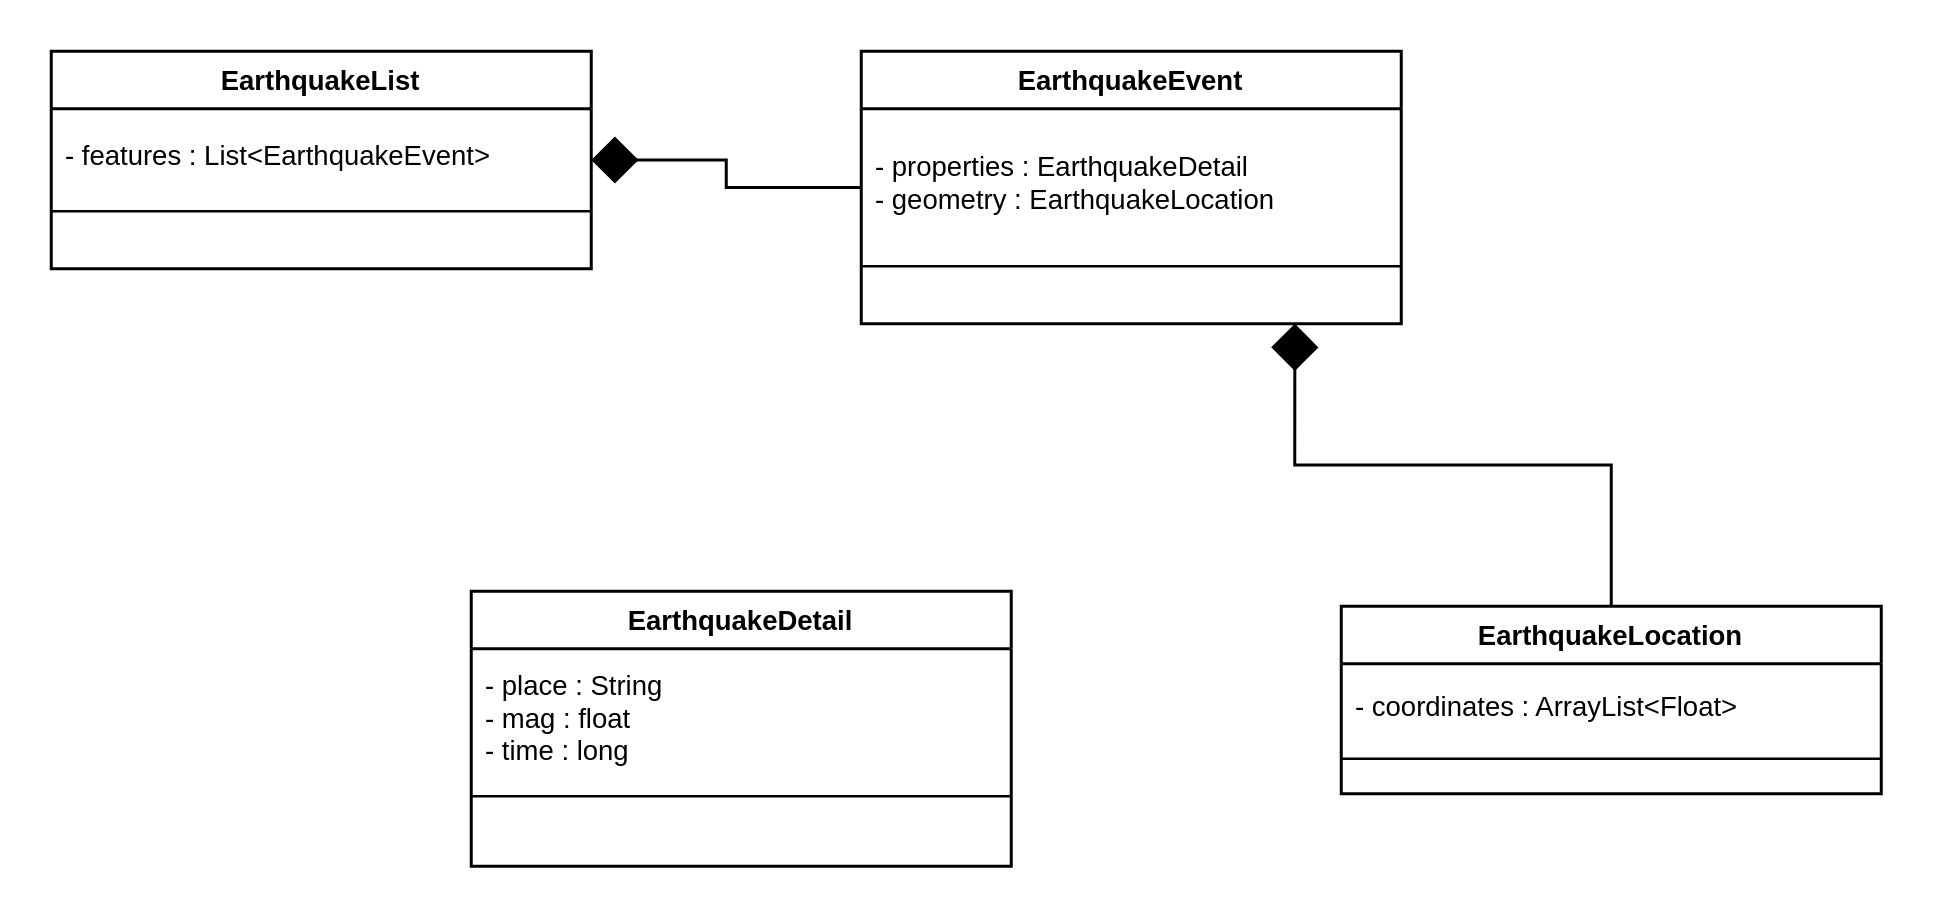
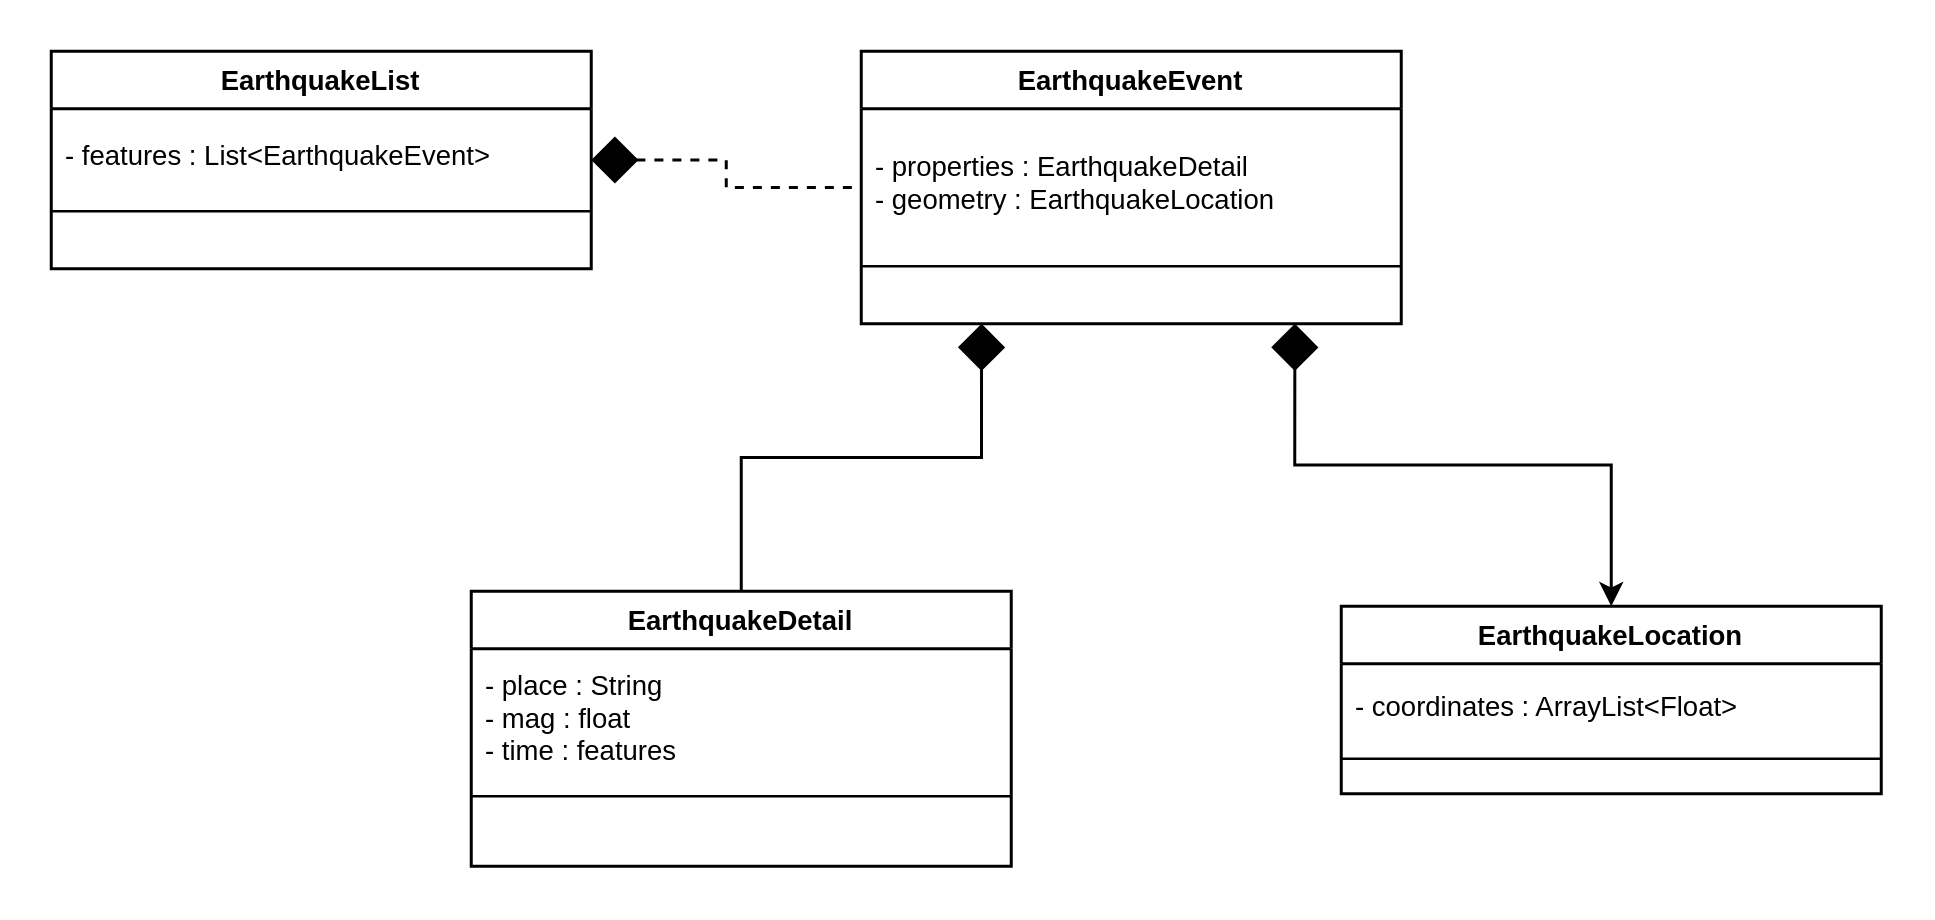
(729, 188) -> (729, 188)
none -> (839, 458)
(1611, 594) -> (1611, 587)
(587, 686) -> (587, 686)
